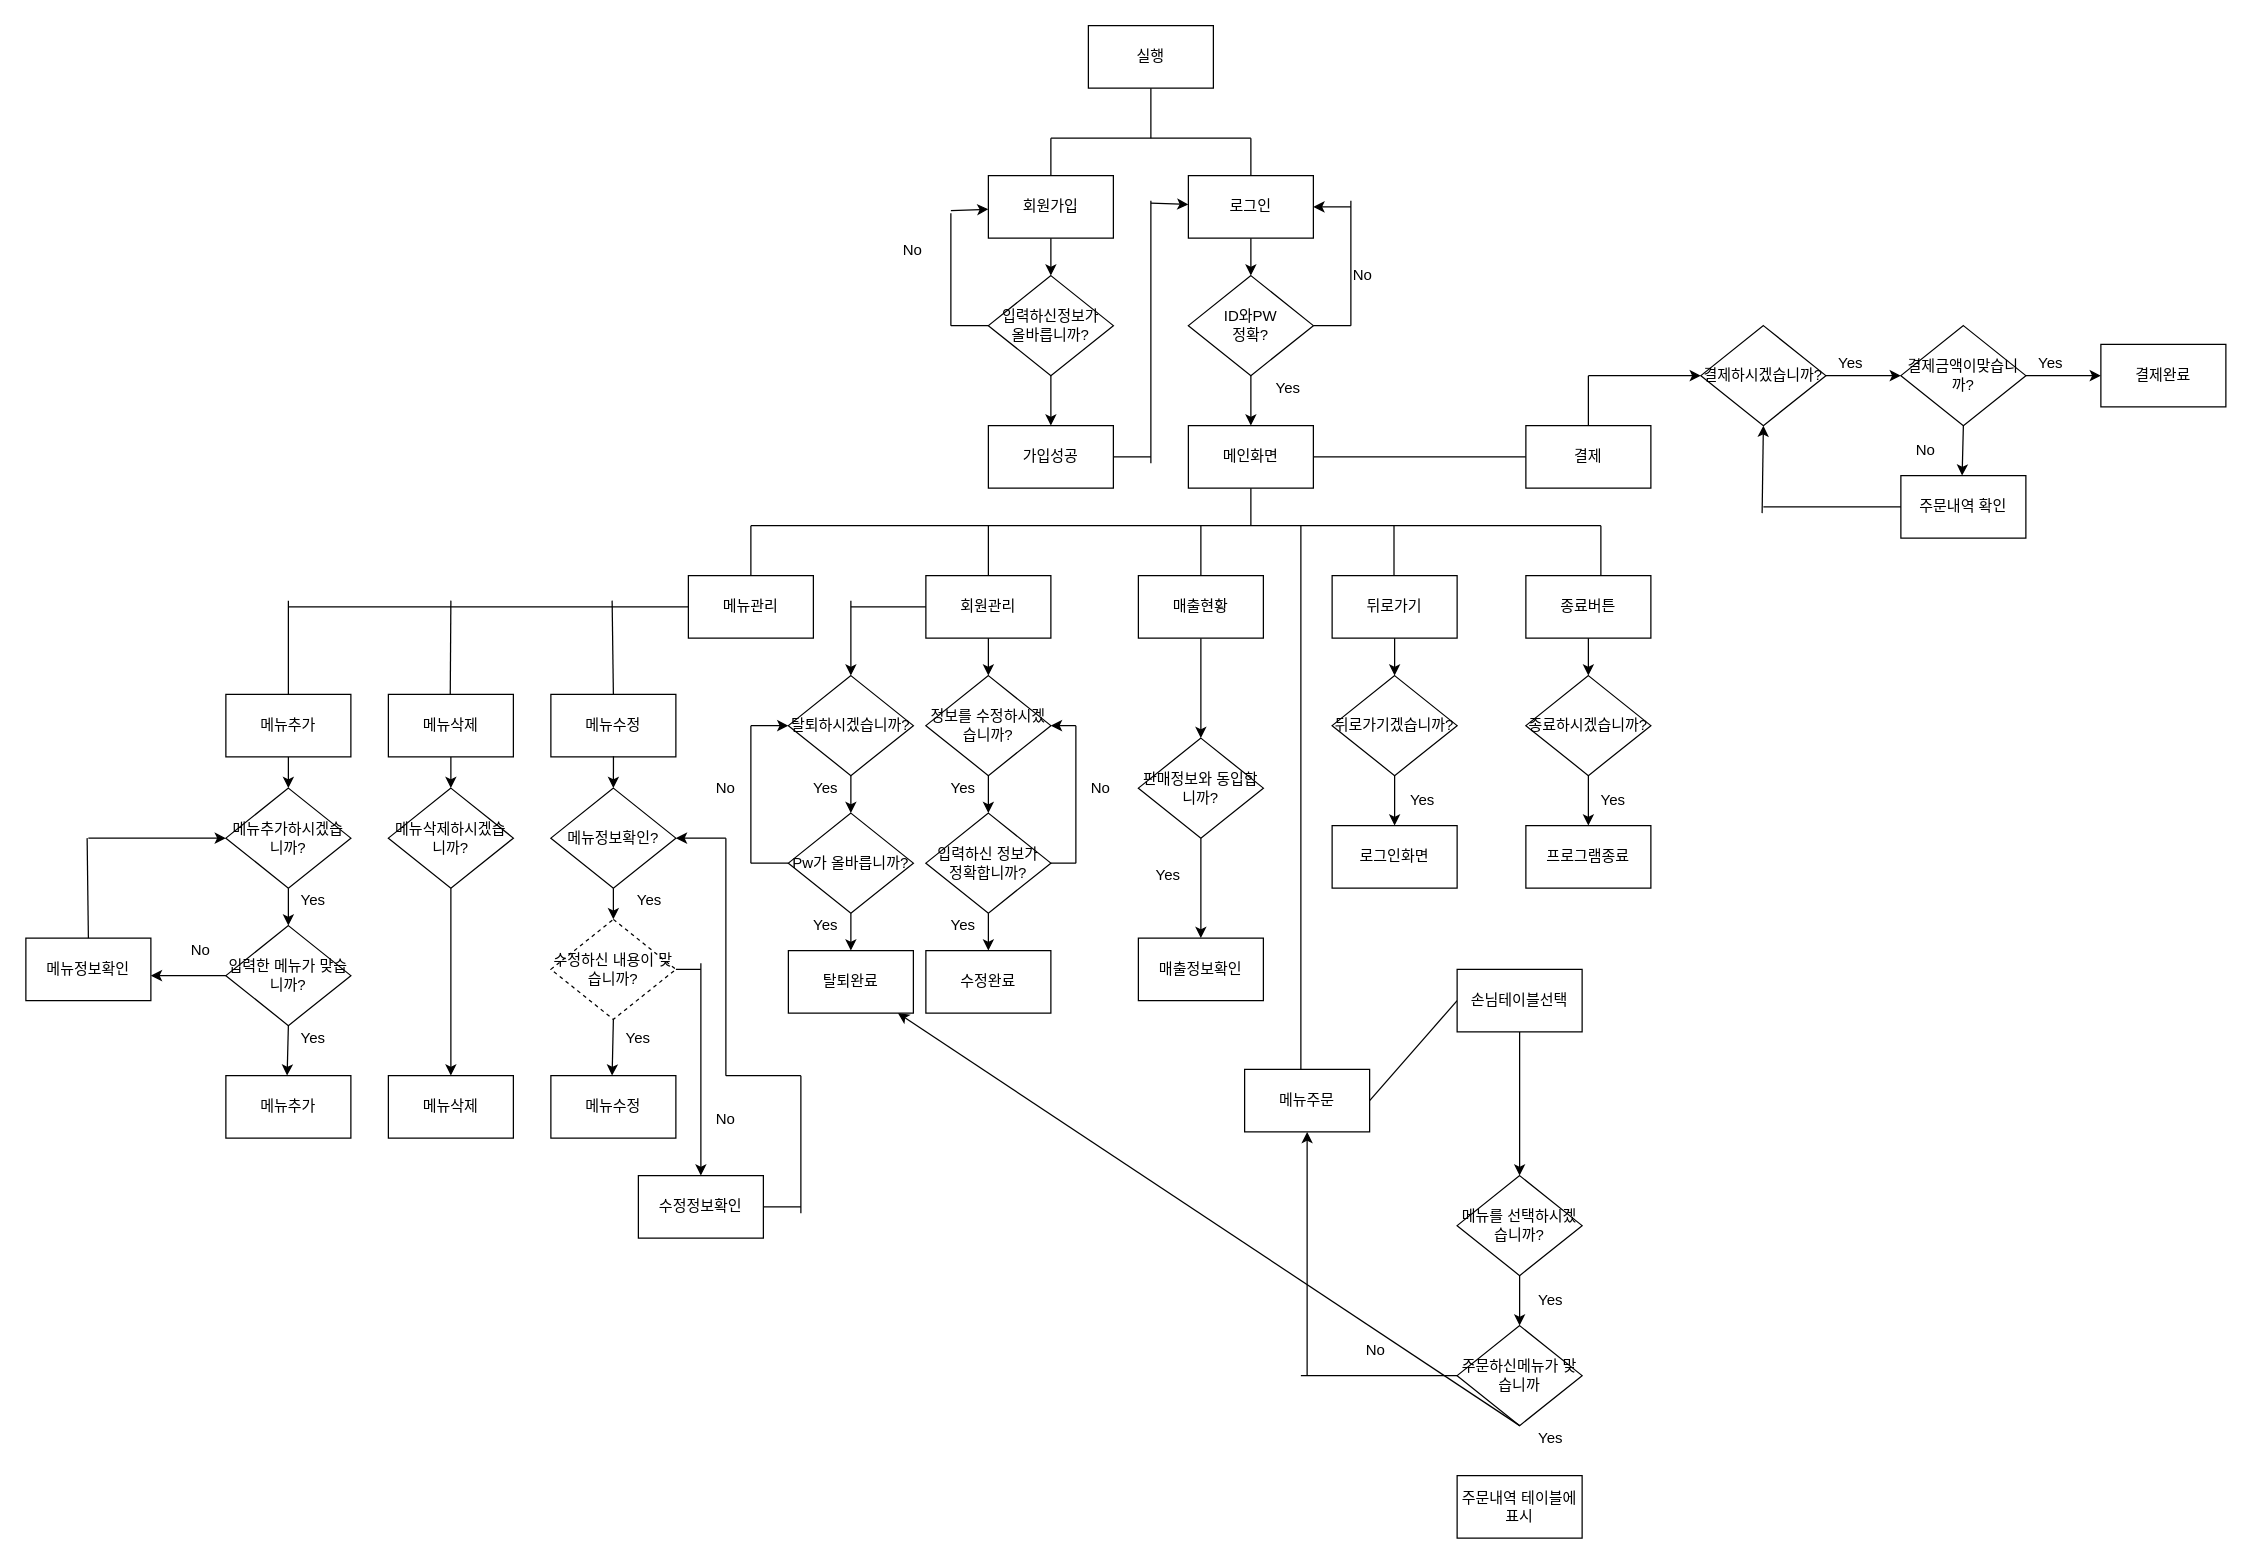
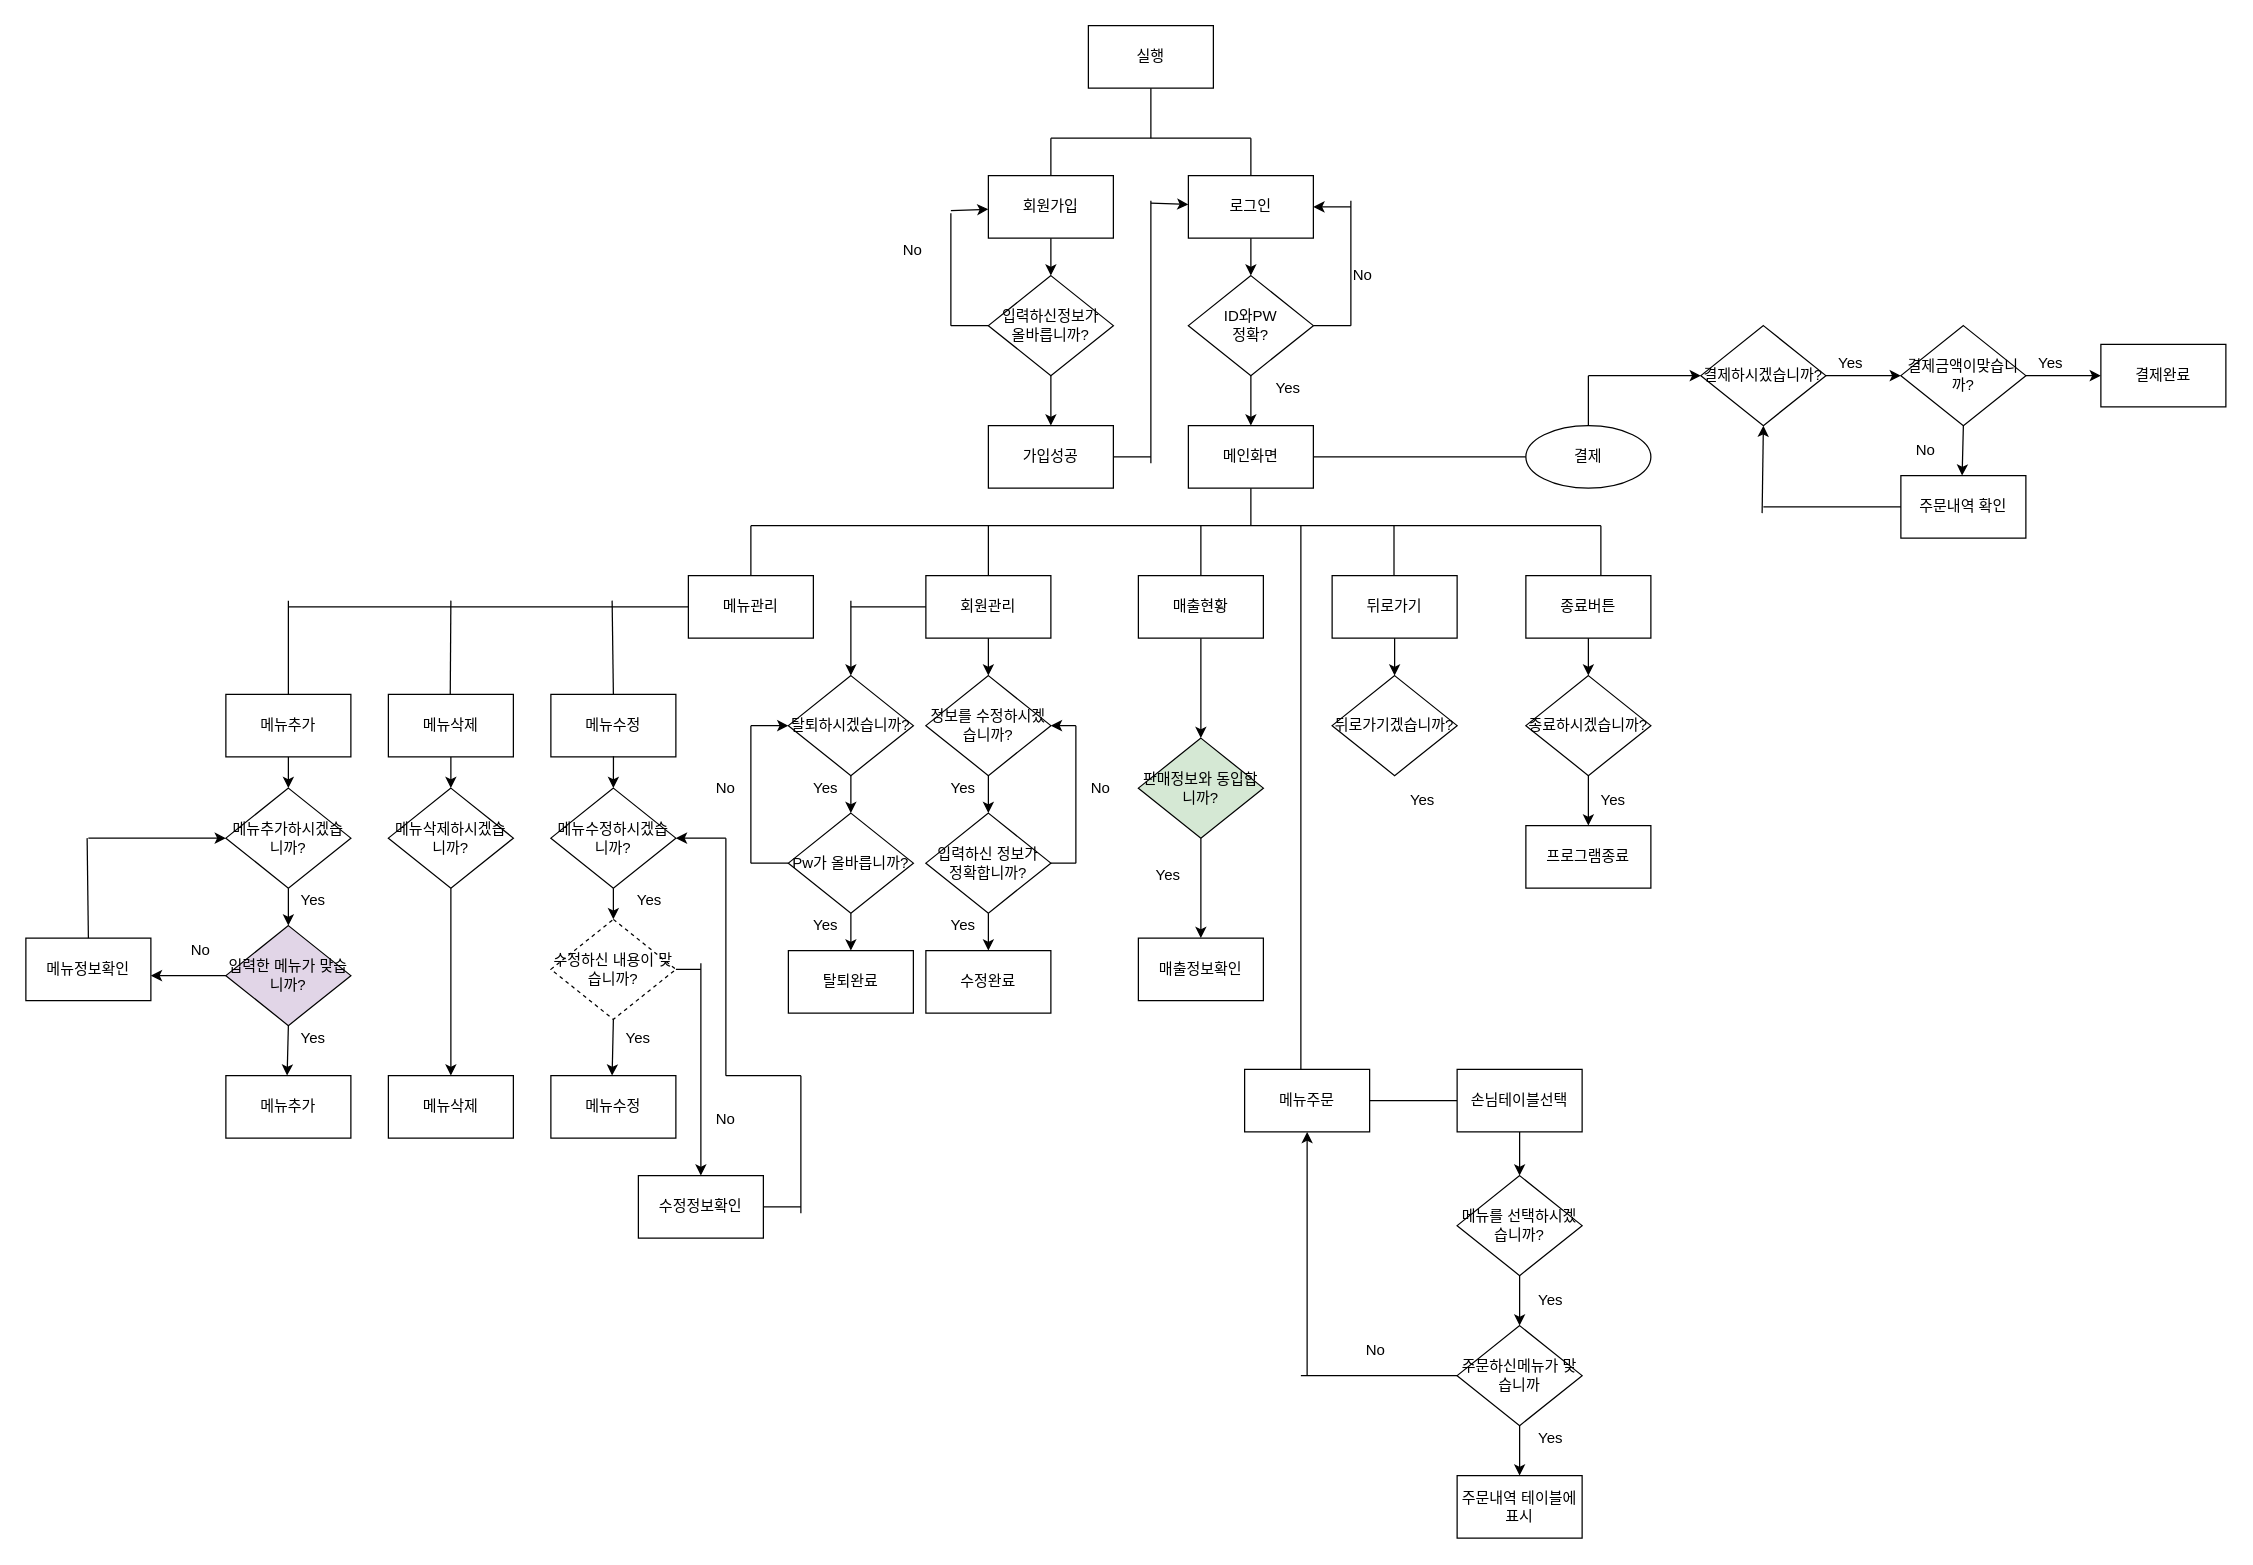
(1588, 457) -> (1588, 457)
(1201, 788) -> (1201, 788)
(1394, 797) -> none
(613, 838) -> (613, 838)
(1394, 857) -> none
(288, 976) -> (288, 976)
(1519, 1001) -> (1519, 1101)
(1173, 1196) -> (1519, 1447)
